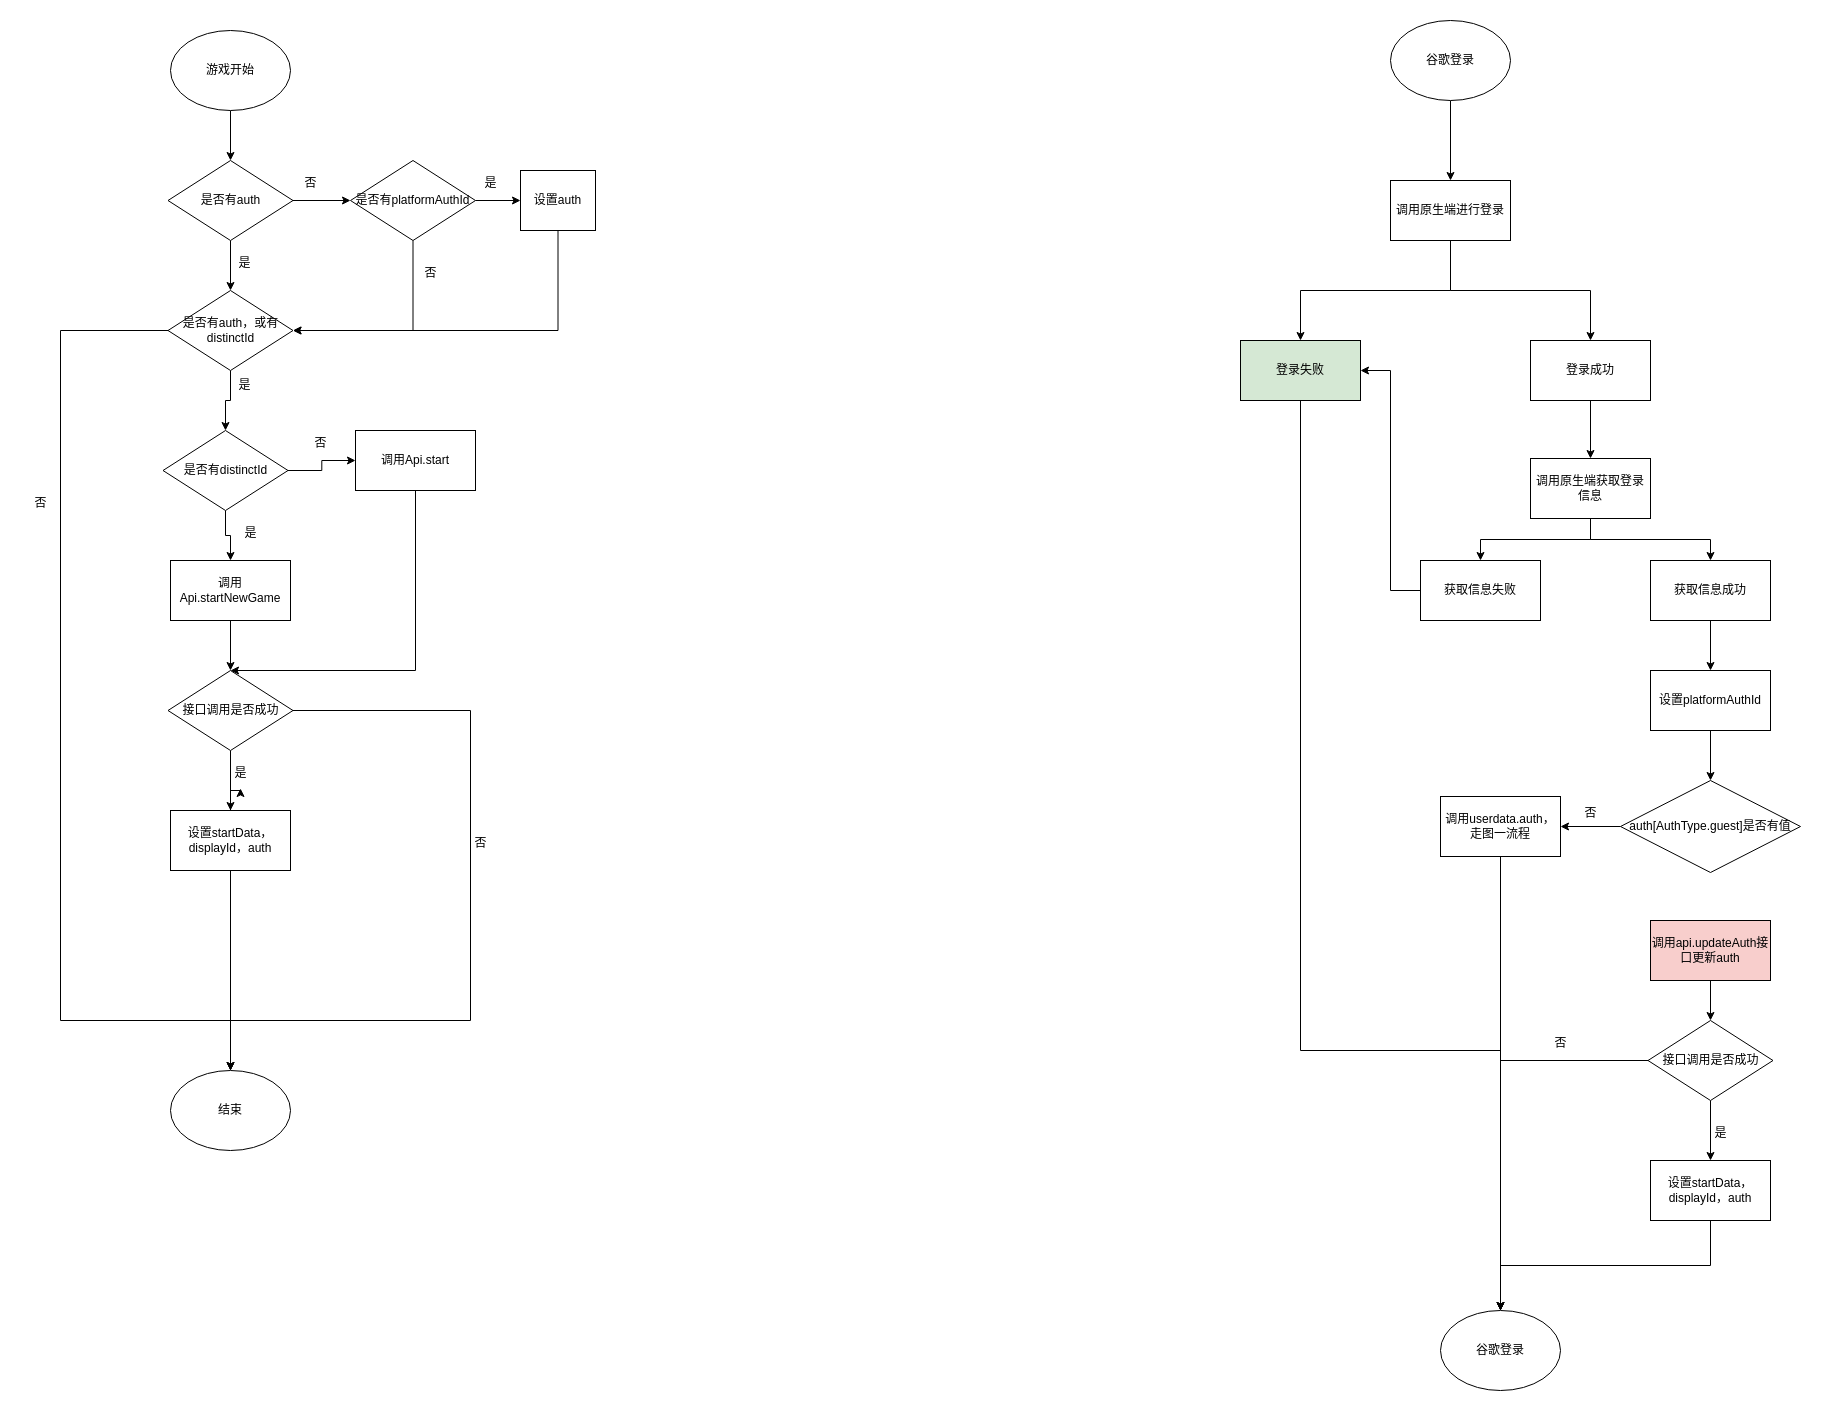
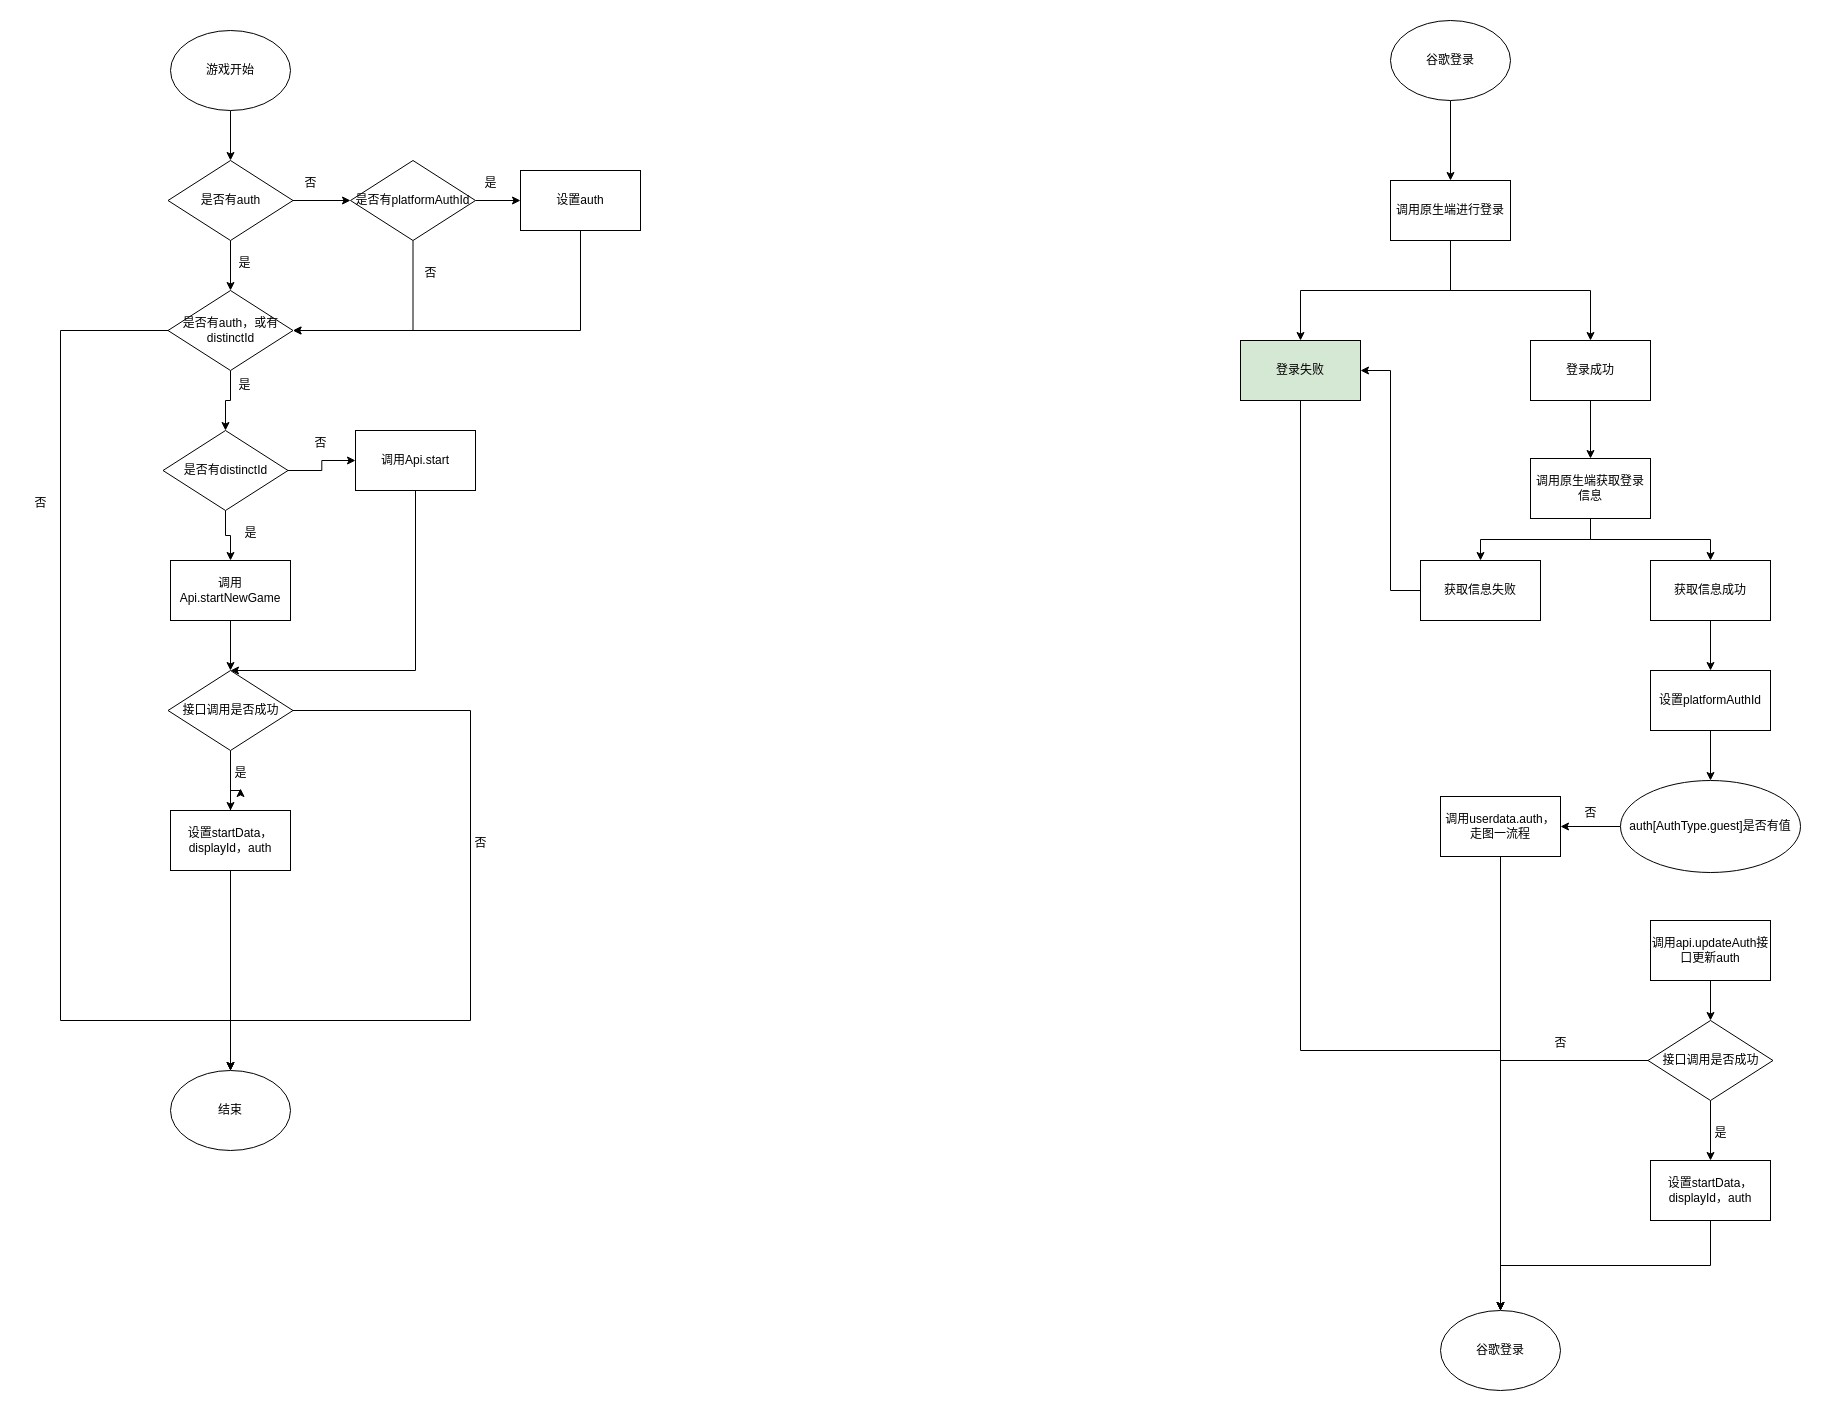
(558, 201) -> (581, 201)
(1711, 827) -> (1711, 827)
(1711, 951) -> (1711, 951)
